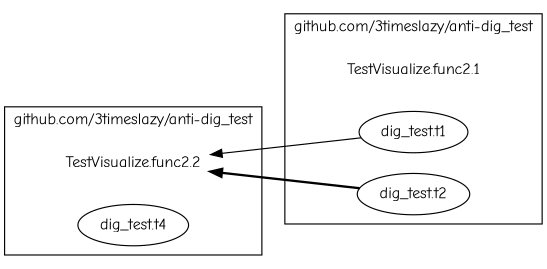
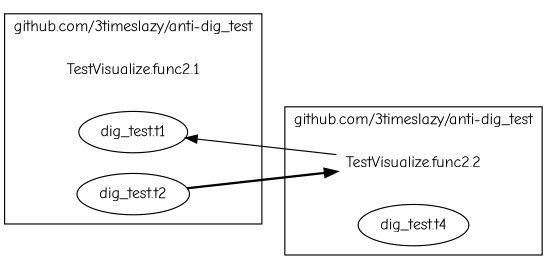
(295, 145) -> (270, 147)
